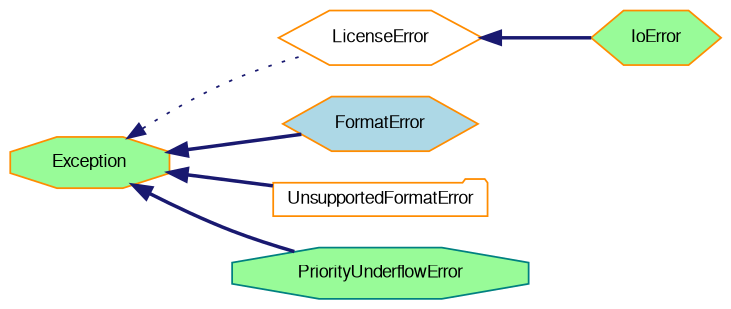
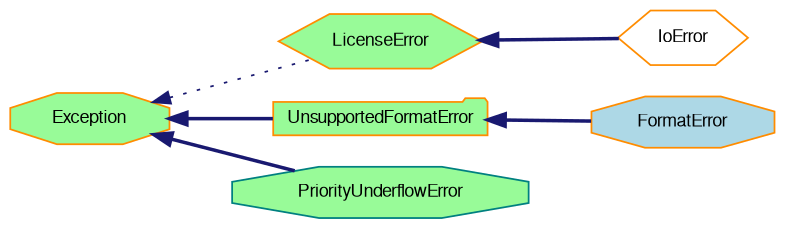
(380, 38) -> (380, 41)
(656, 38) -> (683, 38)
(380, 124) -> (683, 122)
(244, 142) -> (548, 121)
(380, 199) -> (380, 119)
